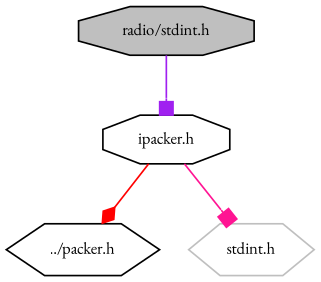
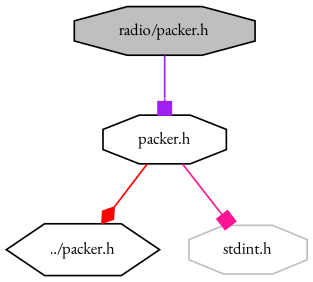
(166, 31) -> (165, 31)
(166, 139) -> (165, 139)
(251, 250) -> (248, 250)
